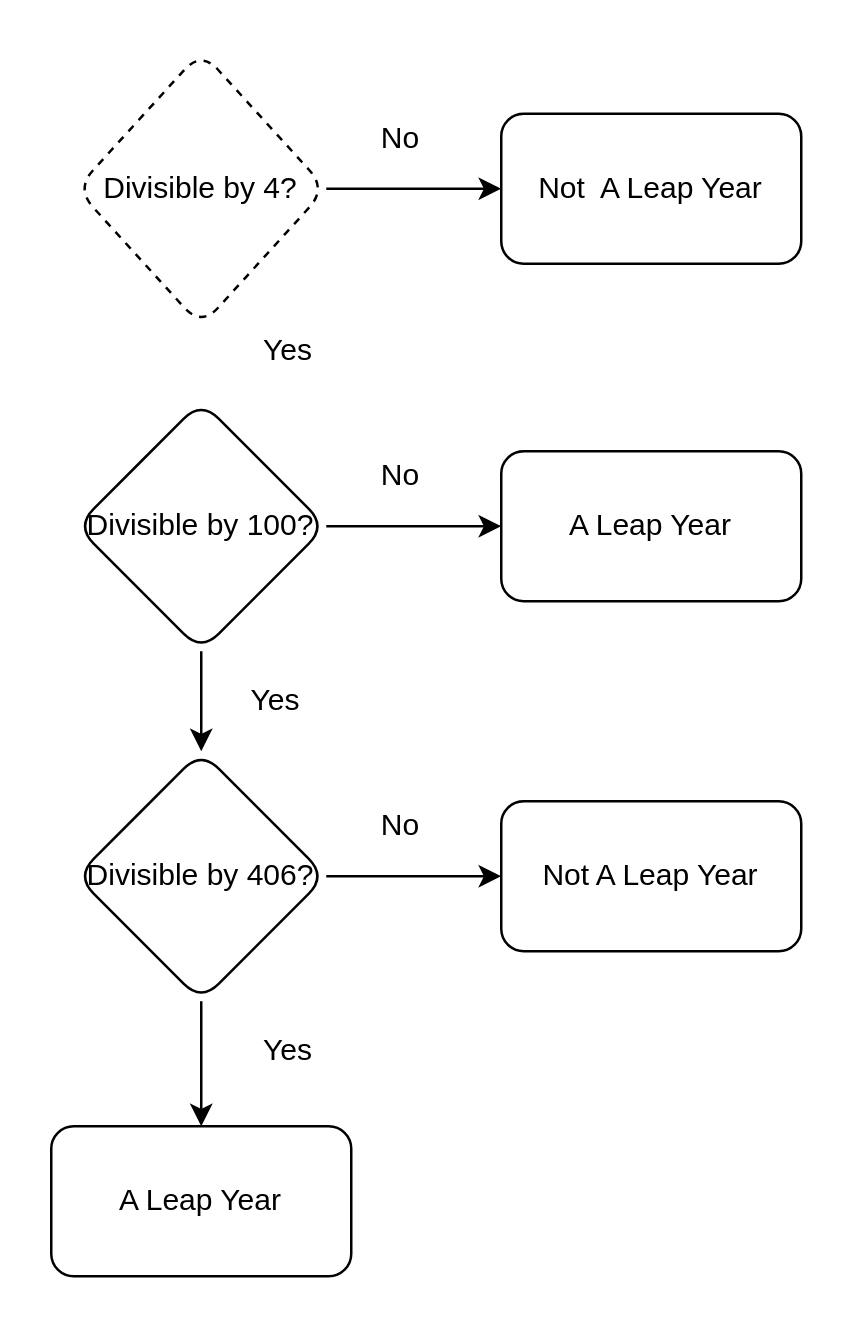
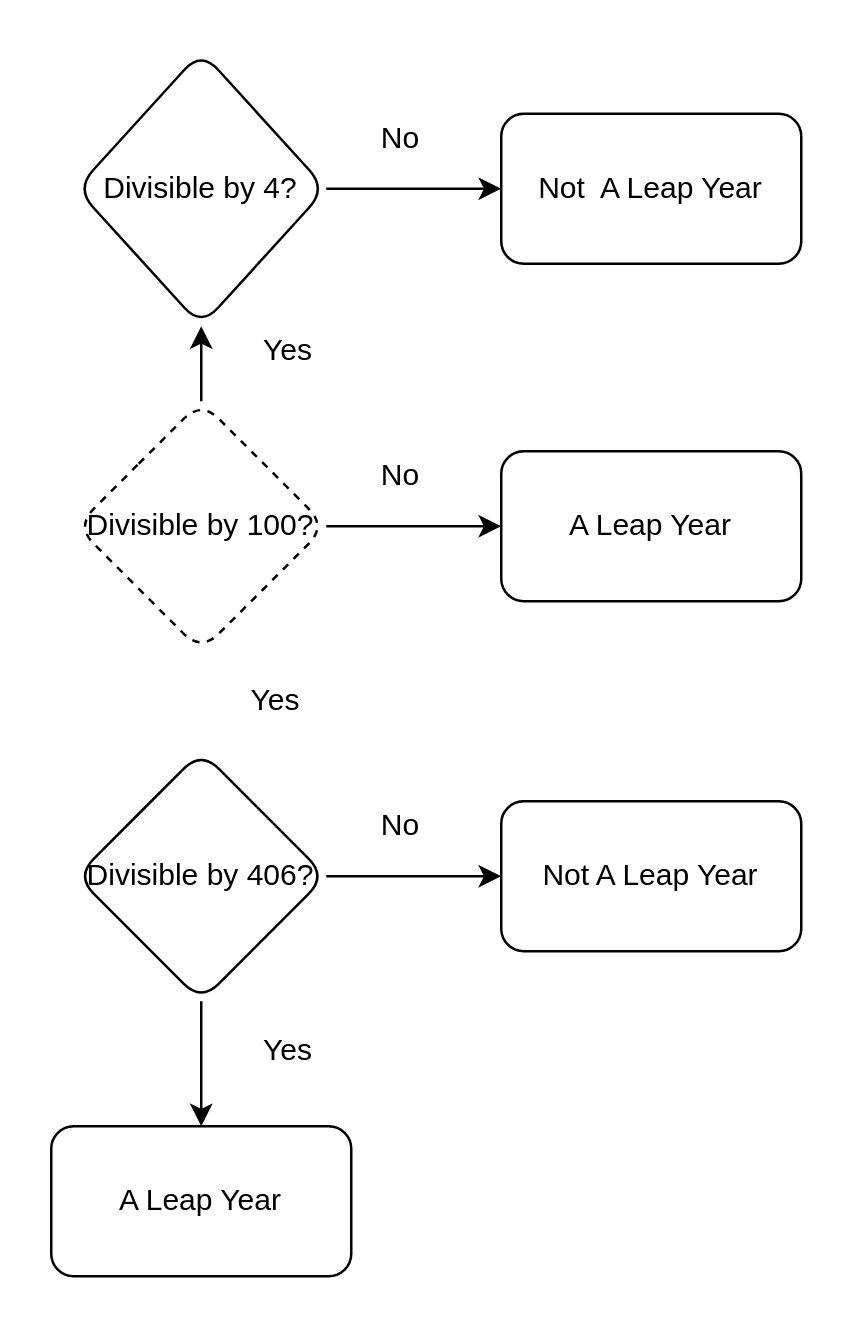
(201, 189) -> (201, 189)
(201, 526) -> (201, 526)
(201, 693) -> (201, 355)
